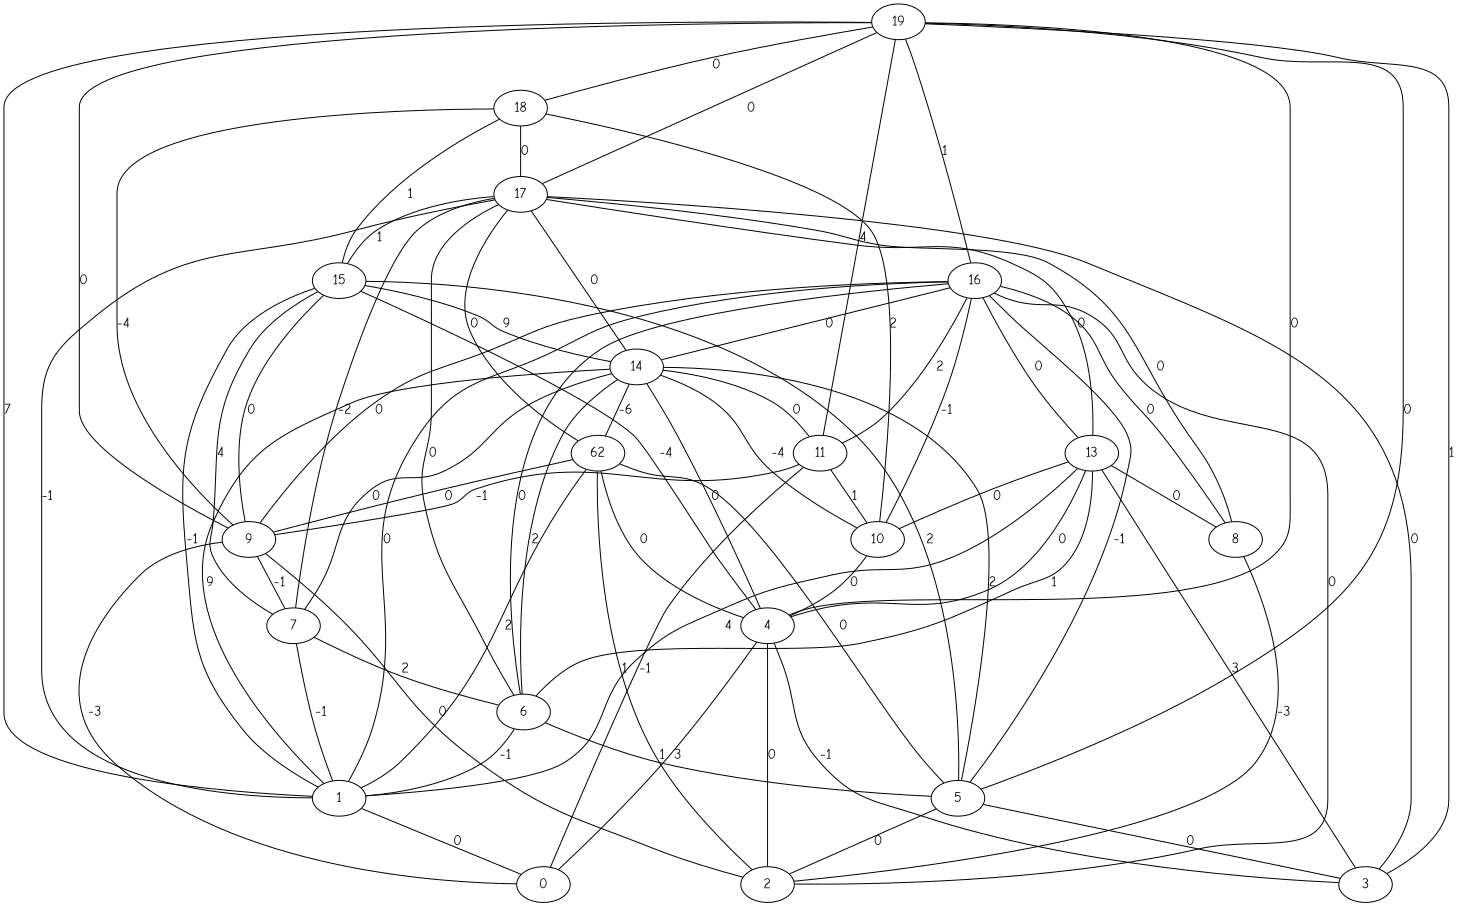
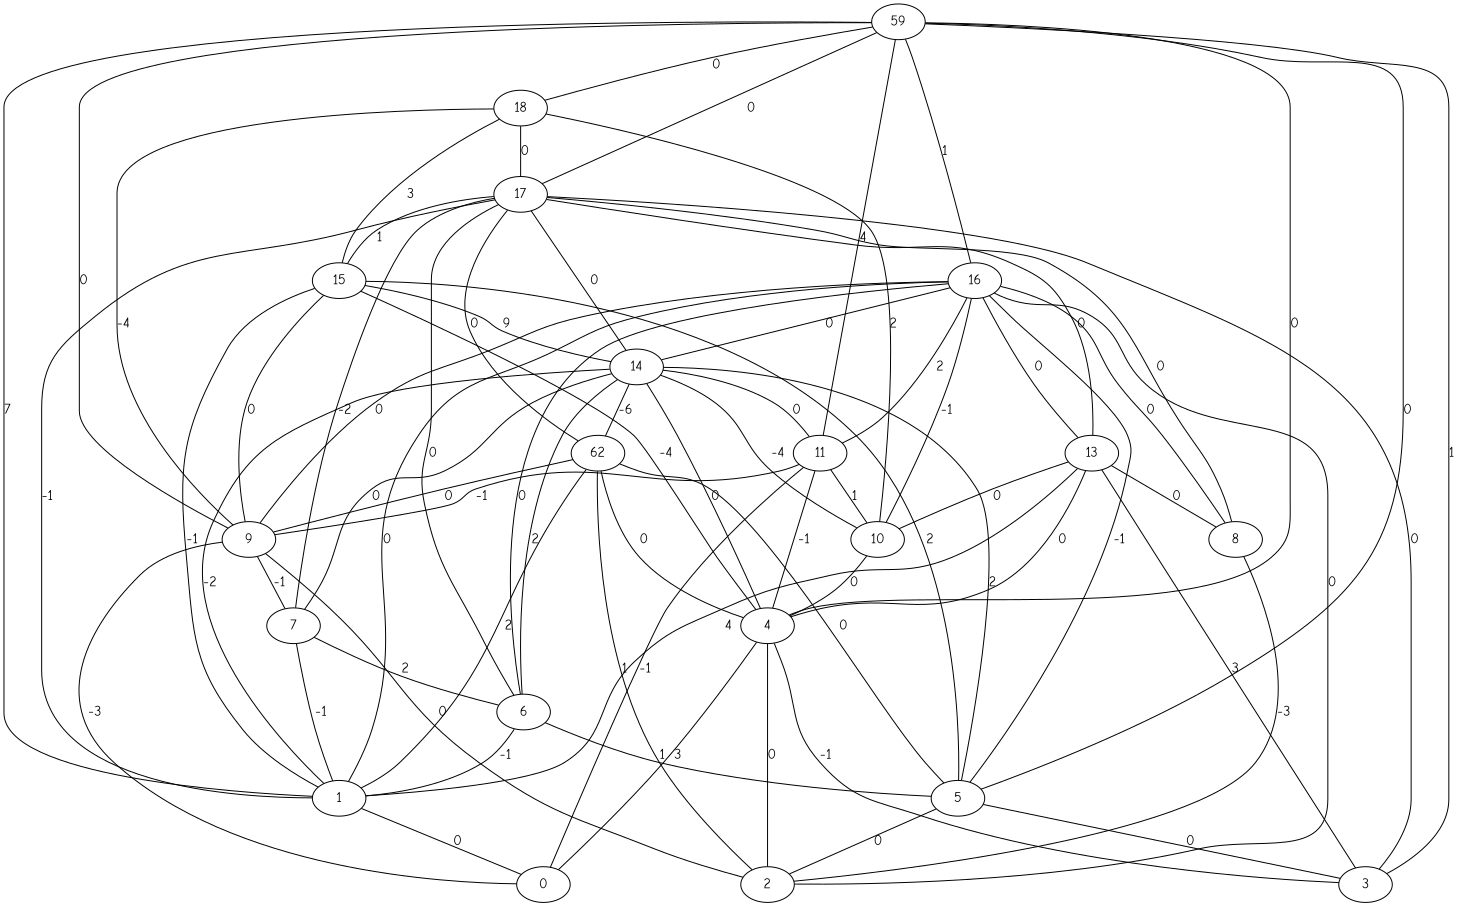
(898, 22) -> (898, 22)
(411, 194) -> (411, 194)
(217, 447) -> none
none -> (794, 539)
(210, 583) -> (210, 583)
(852, 644) -> none
